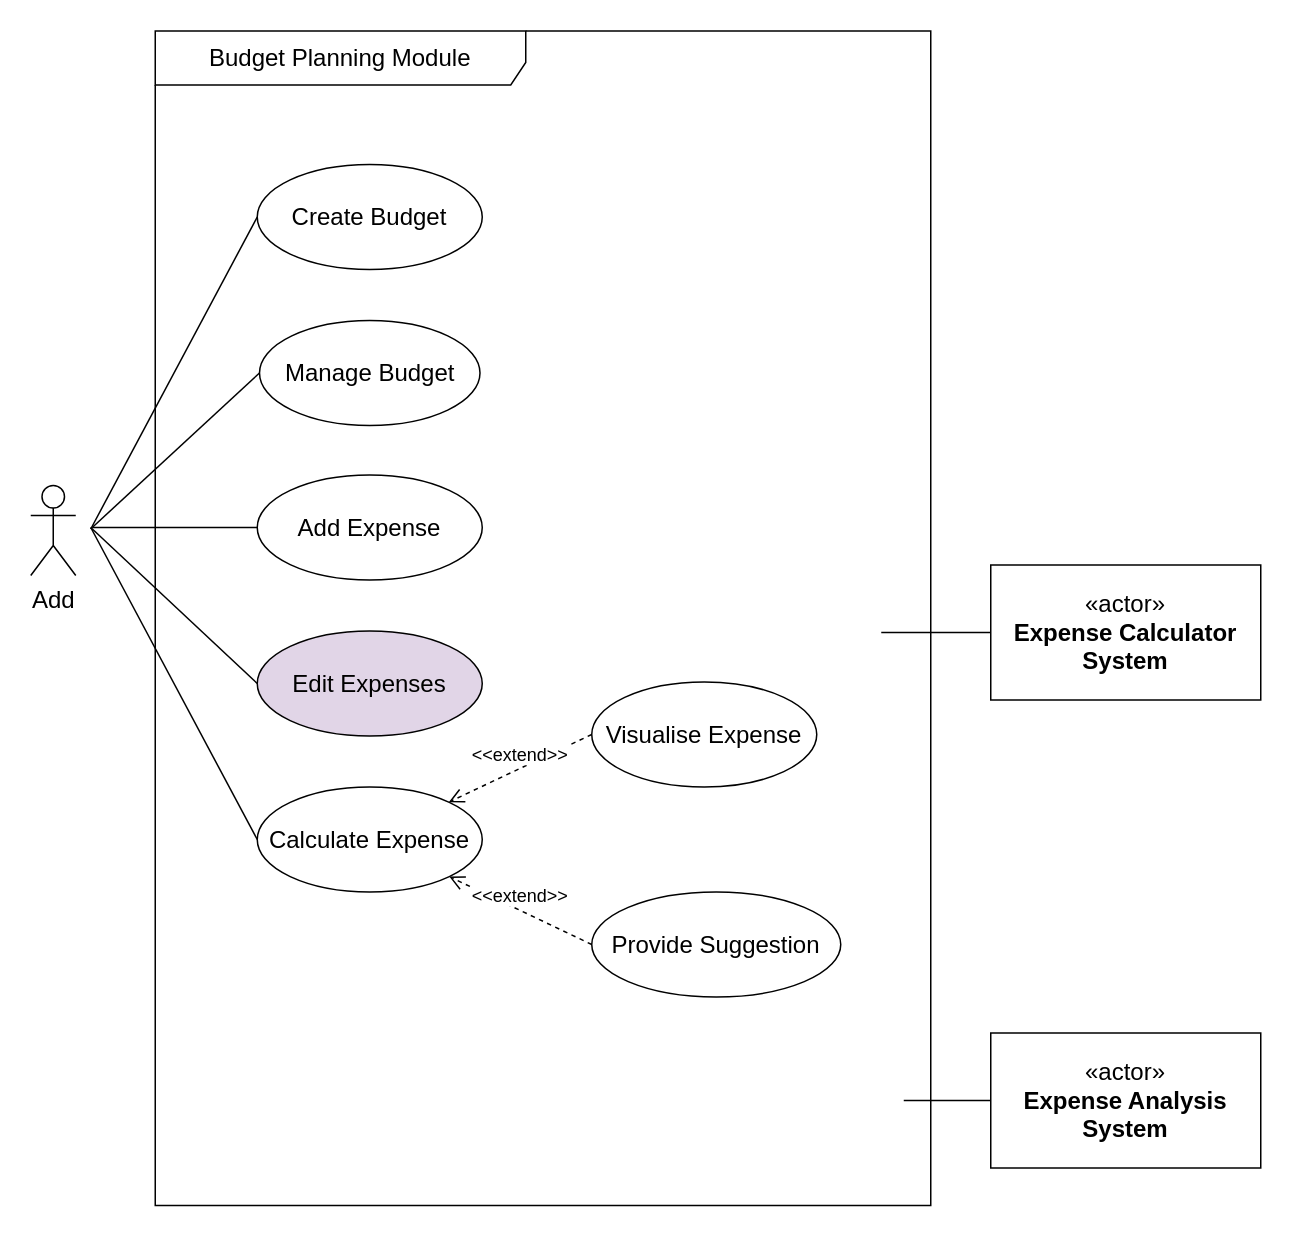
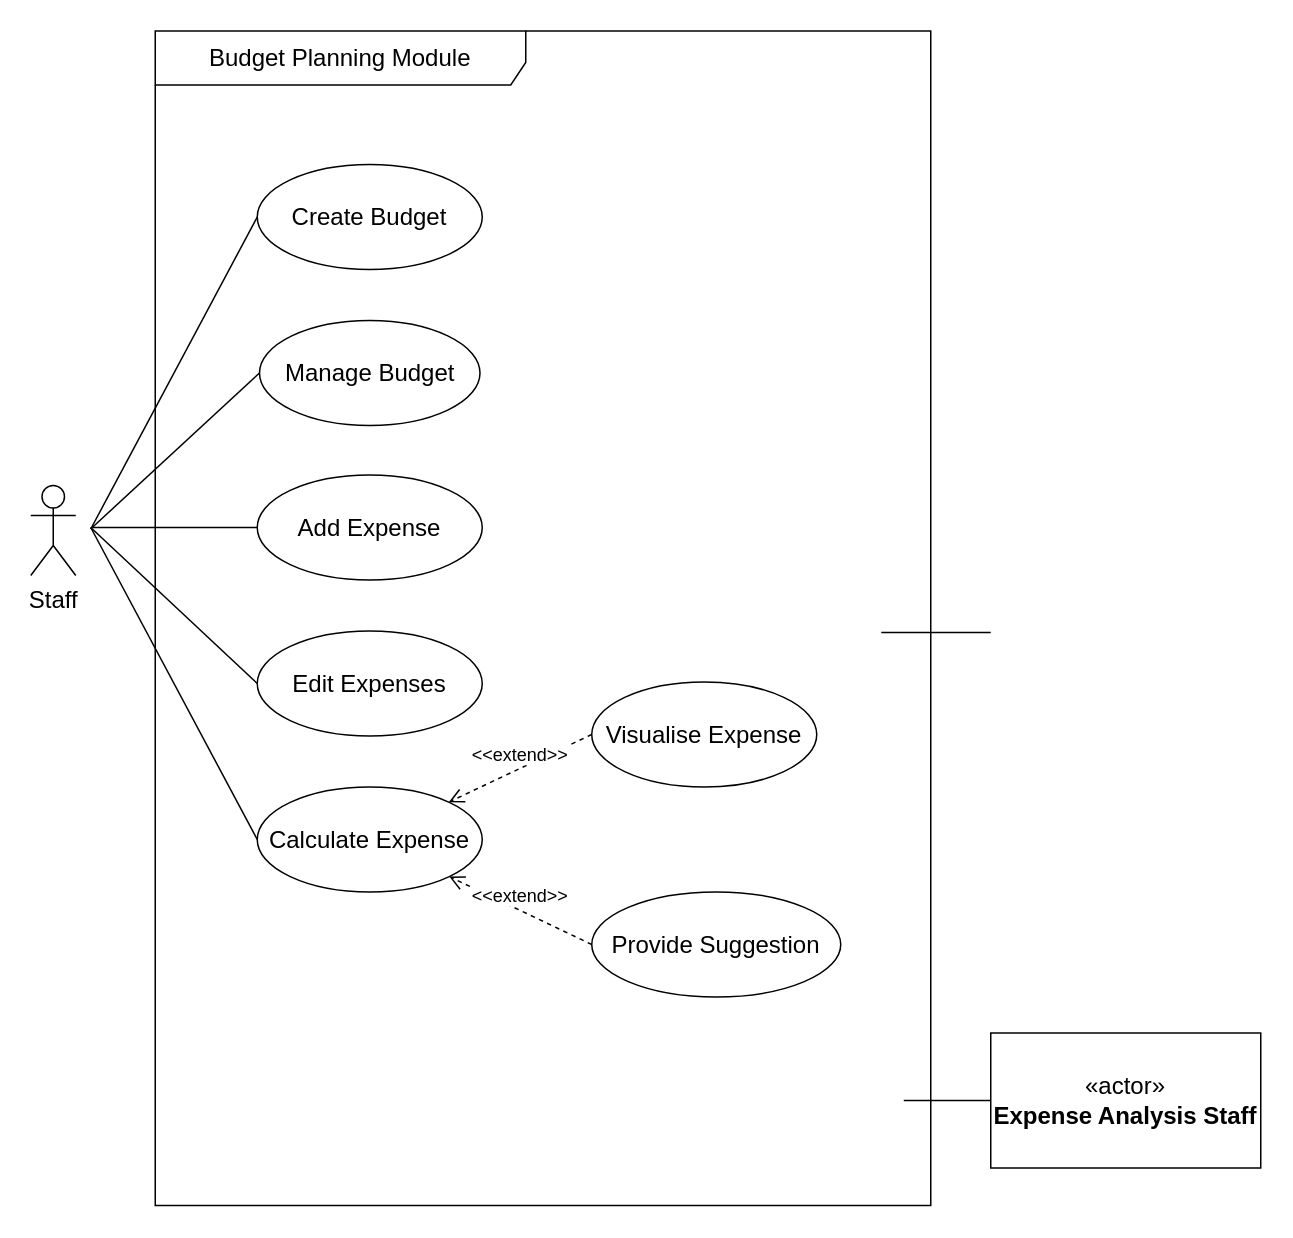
(54, 600) -> (54, 600)
(1126, 632) -> none
(370, 683) -> (370, 683)
(1126, 1100) -> (1126, 1100)
